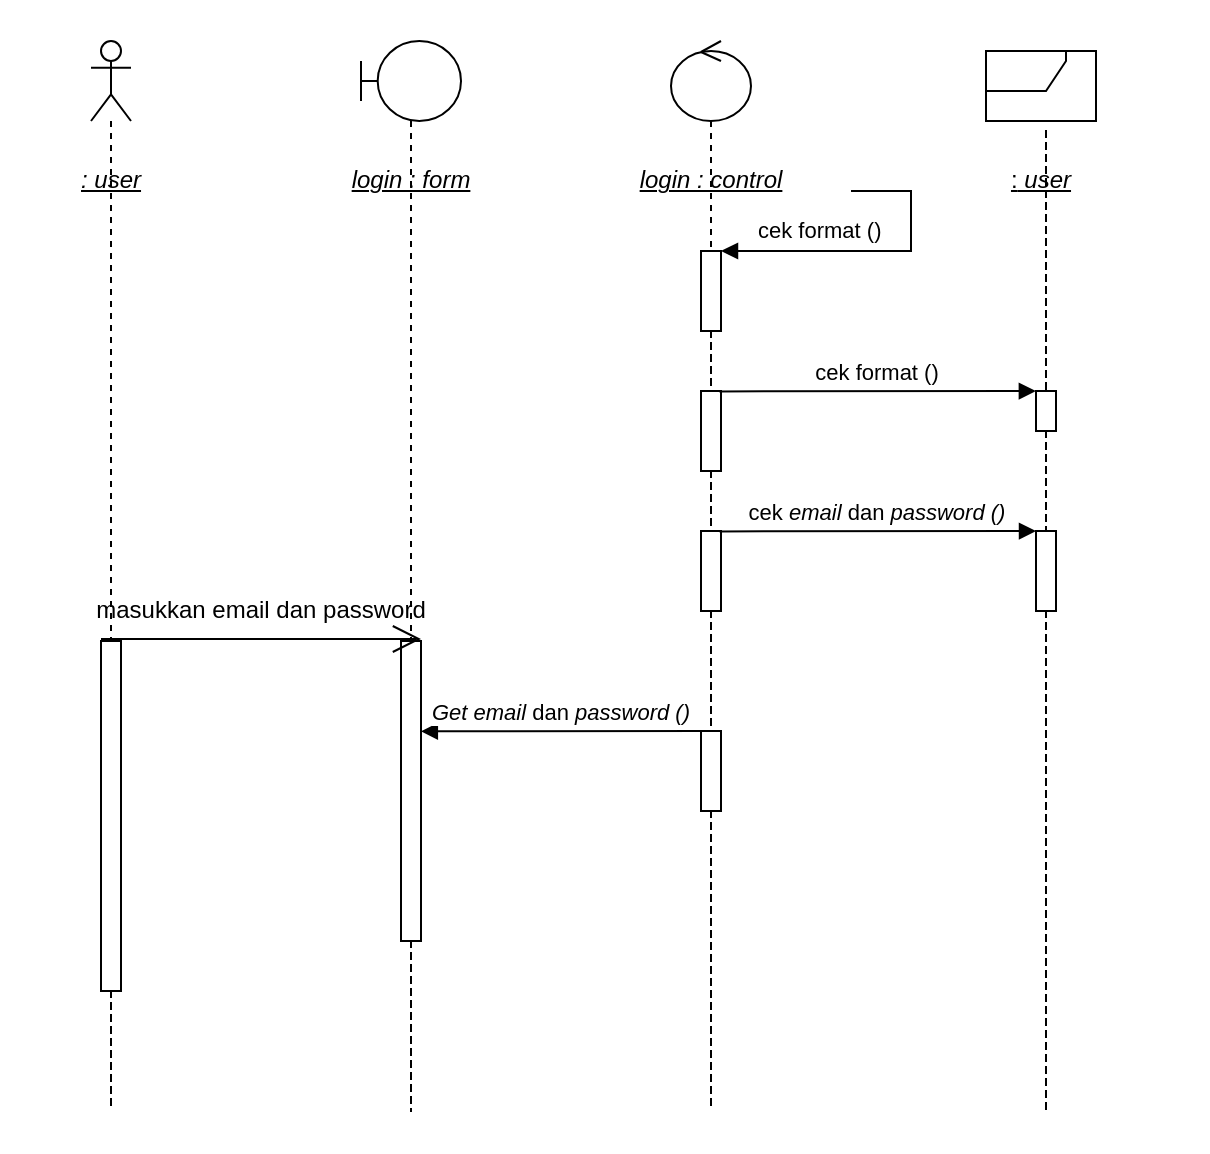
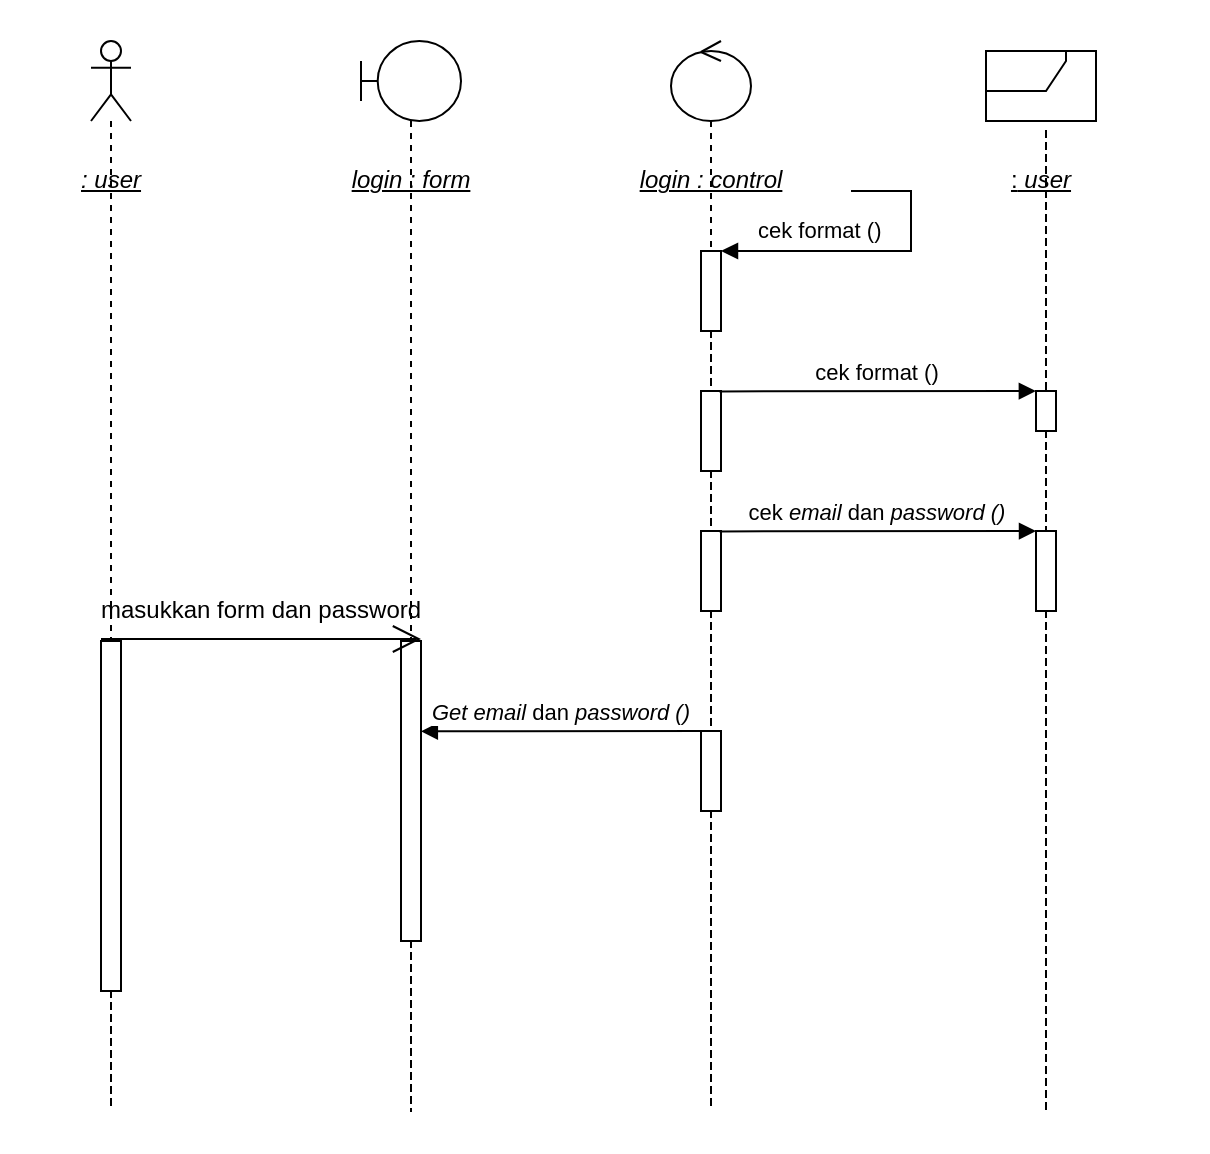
(262, 611) -> (262, 611)
